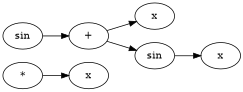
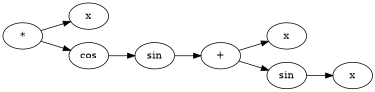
none -> (89, 56)
